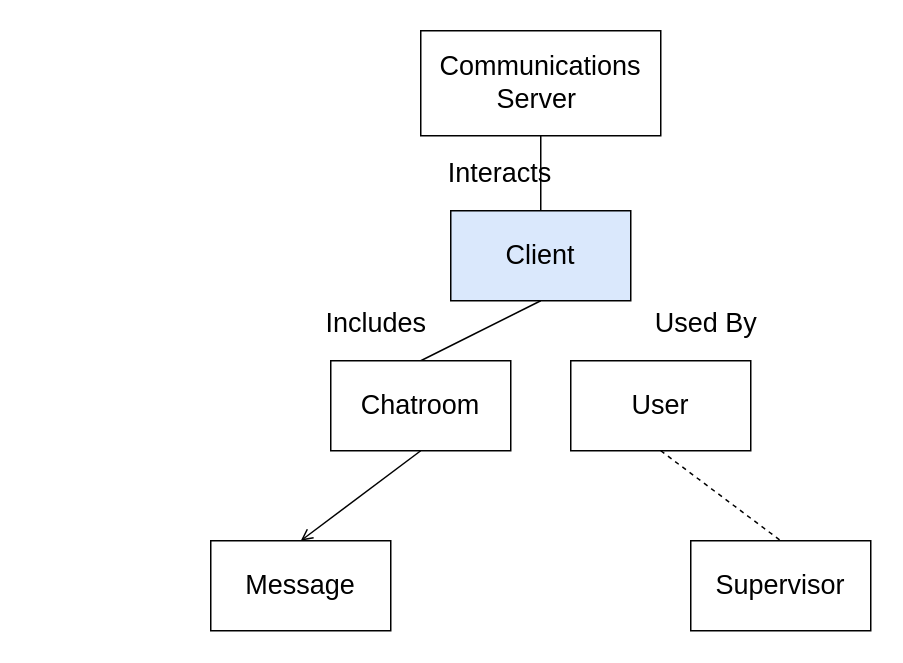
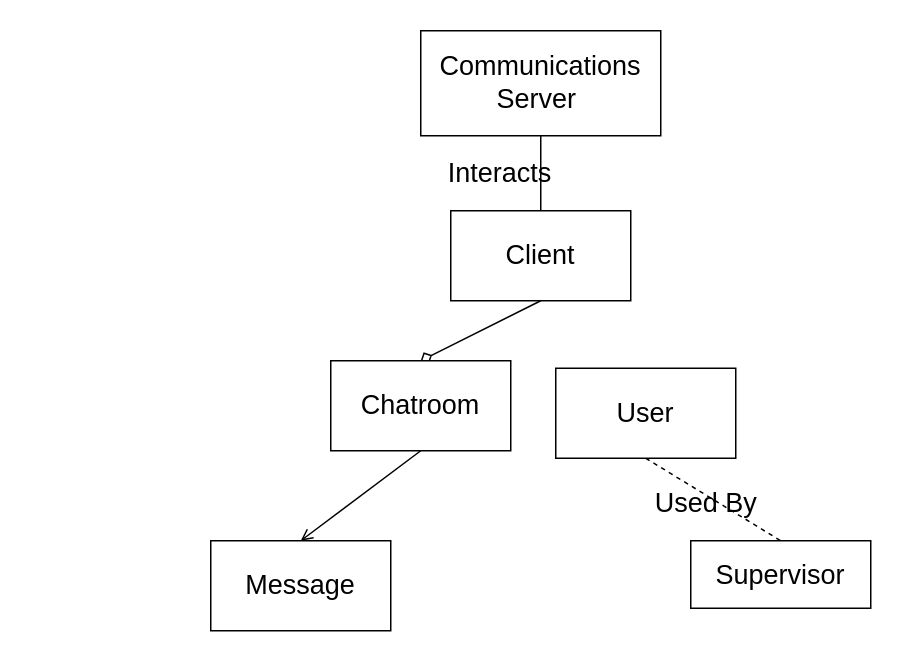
(541, 256) -> (541, 256)
(376, 323) -> none
(706, 323) -> (706, 503)
(427, 358) -> (432, 355)
(661, 406) -> (646, 413)
(781, 586) -> (781, 575)
